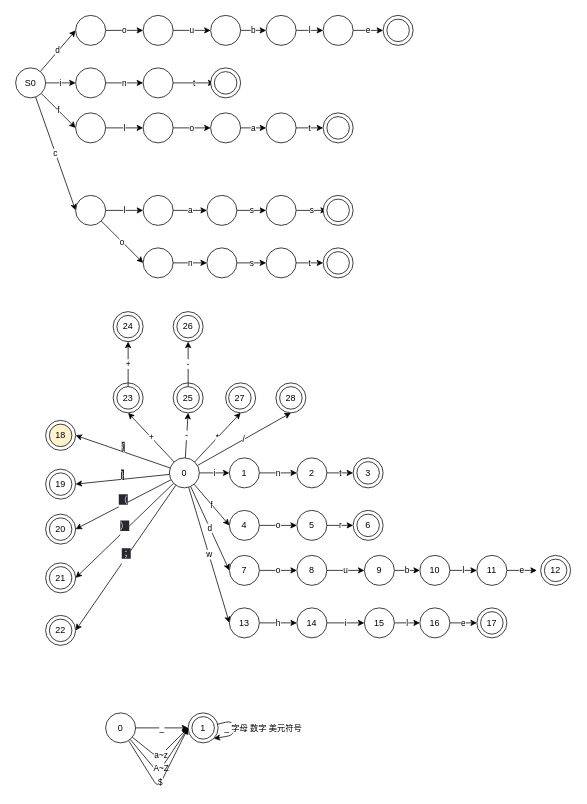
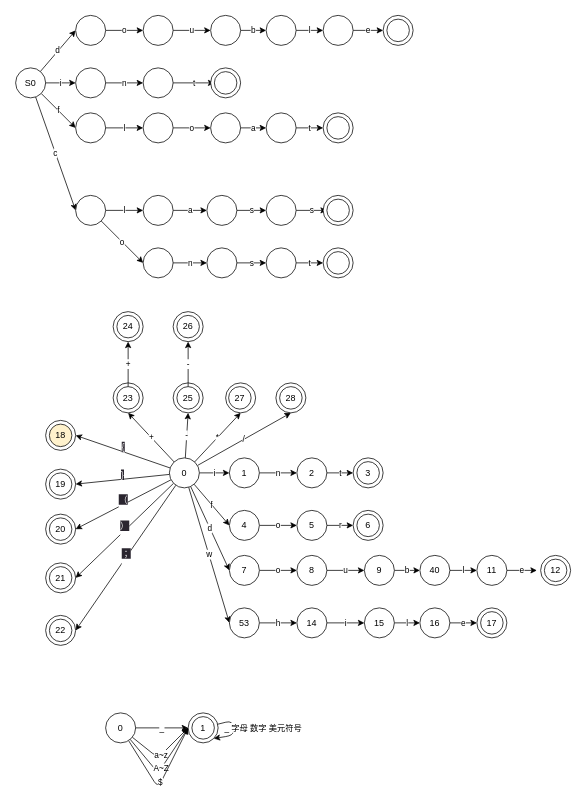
(435, 570) -> (435, 570)
(244, 623) -> (244, 623)
